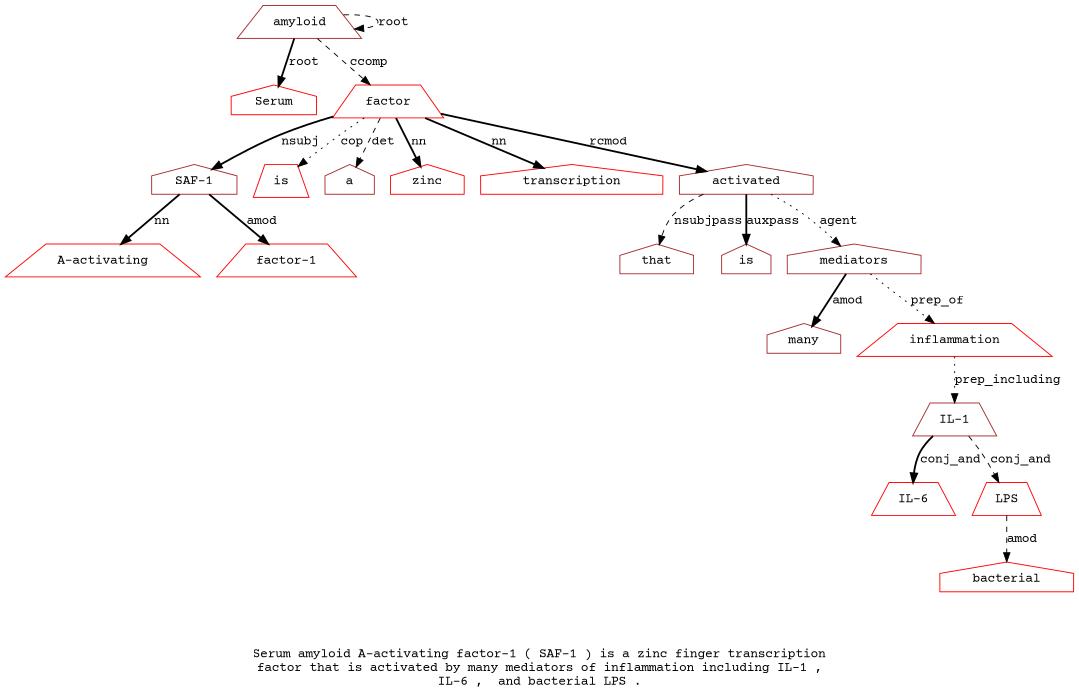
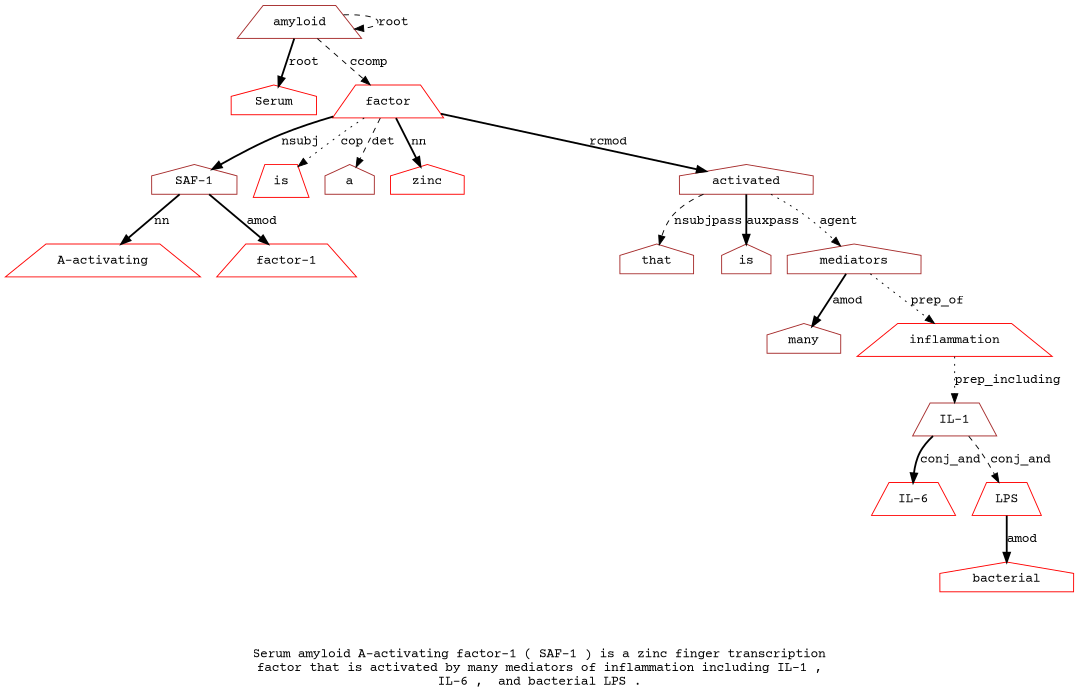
(572, 181) -> none
(1007, 534) -> (1007, 534)
